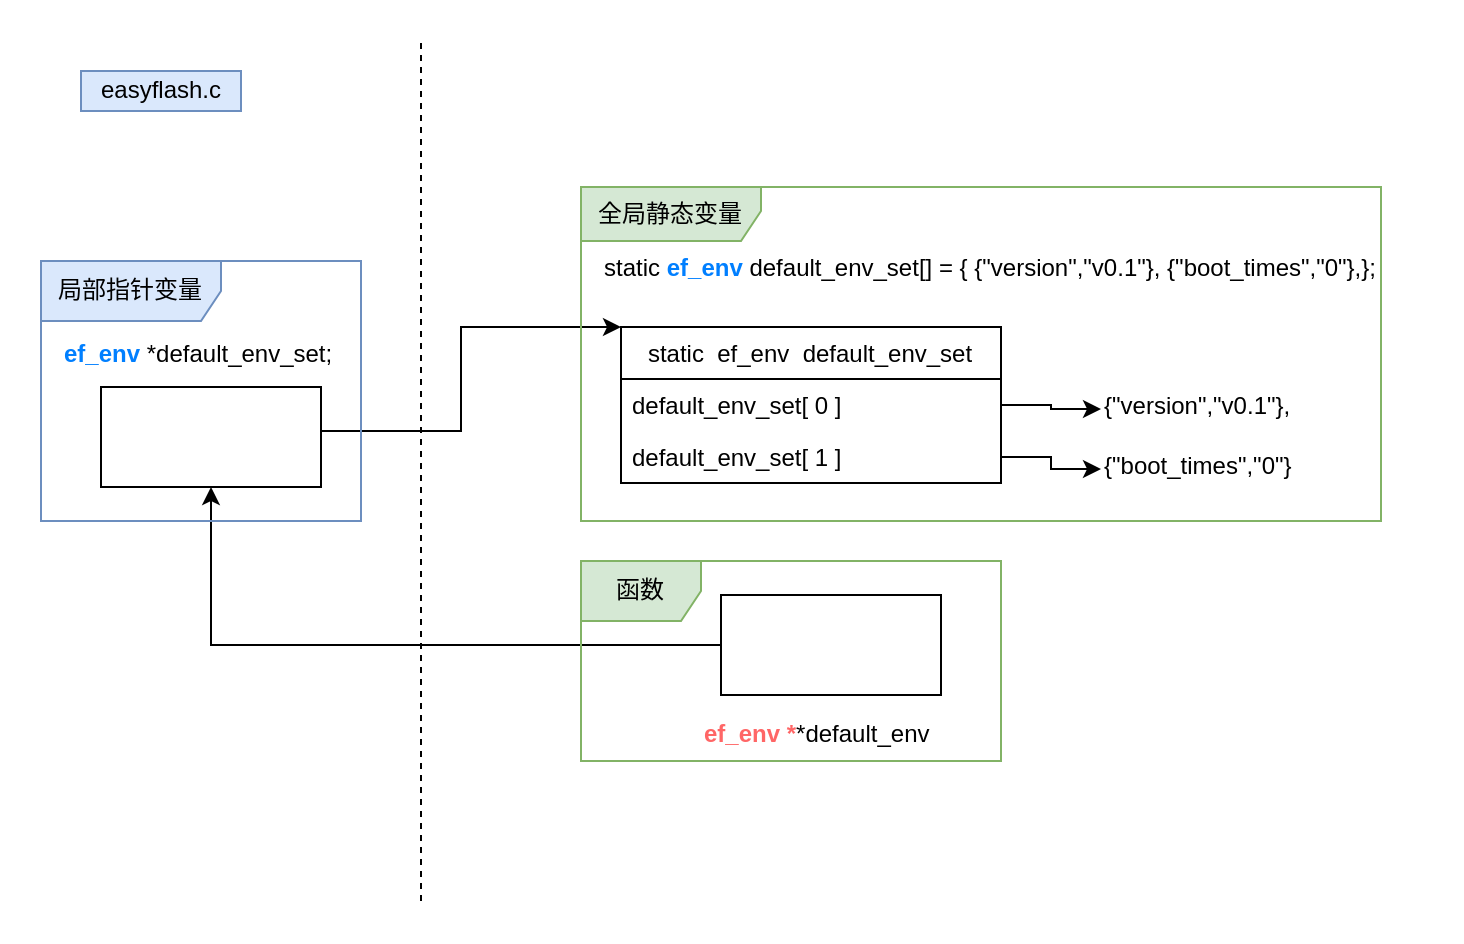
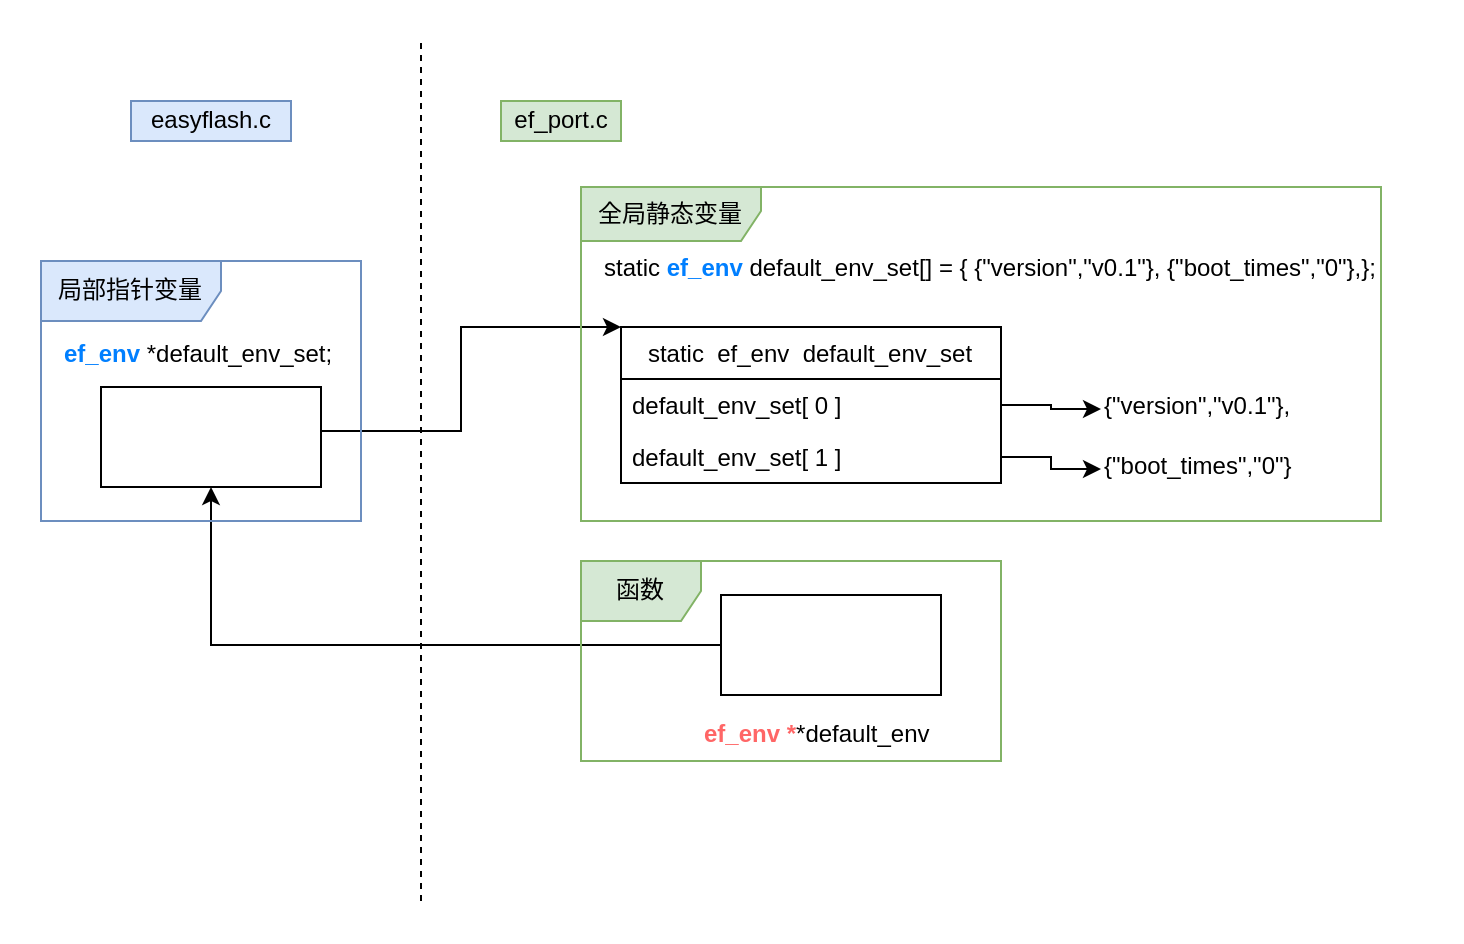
(161, 91) -> (211, 121)
none -> (561, 121)
